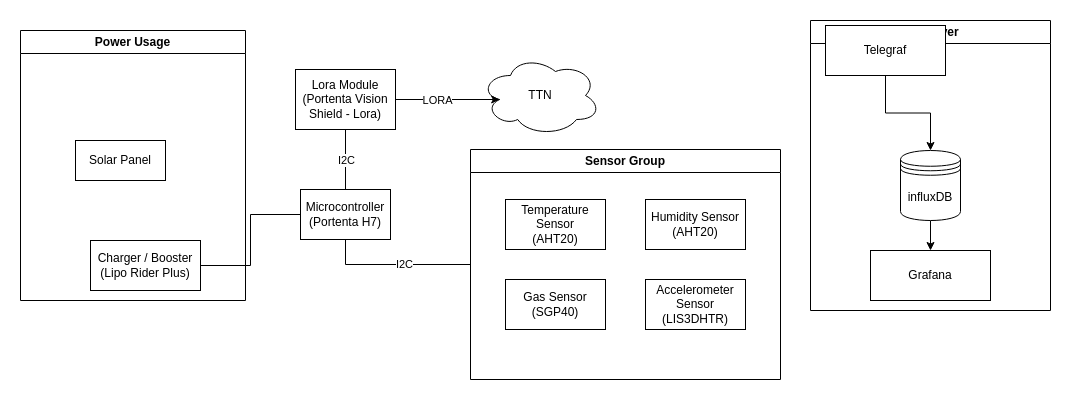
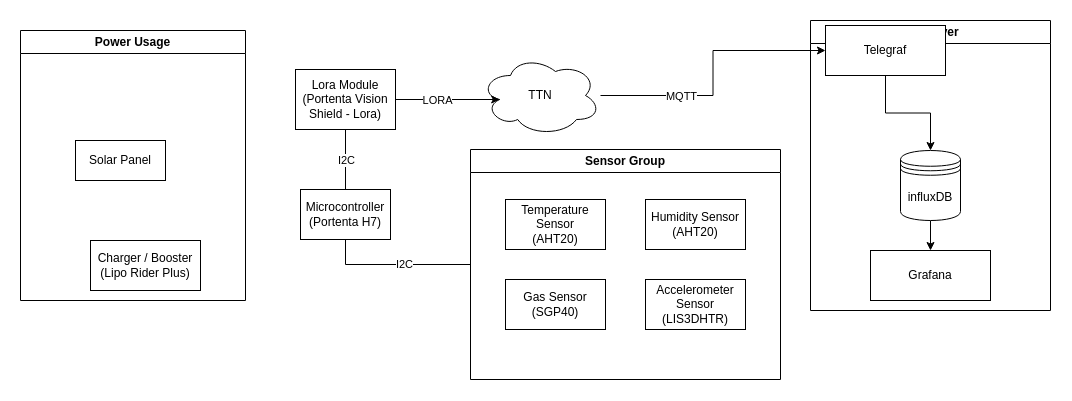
none -> (713, 77)
(251, 241) -> none
